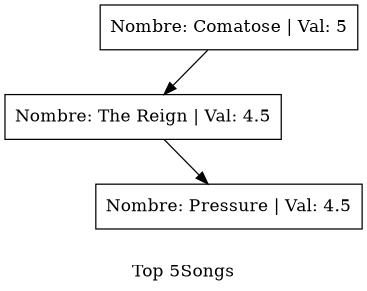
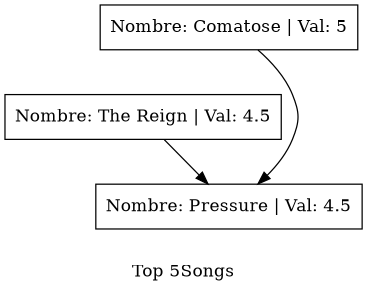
(190, 68) -> (297, 111)
